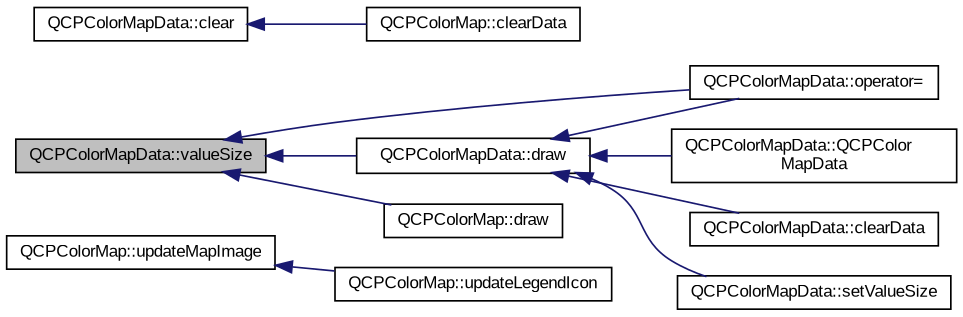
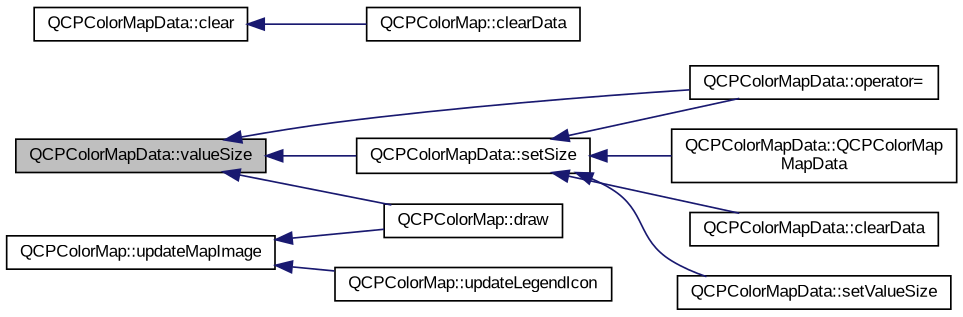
(473, 156) -> (473, 156)
(814, 156) -> (814, 156)
none -> (338, 234)
